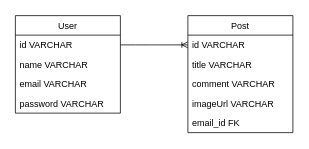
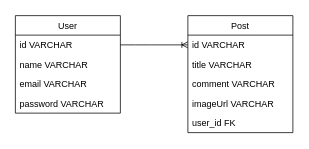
(215, 123) -> (215, 123)
